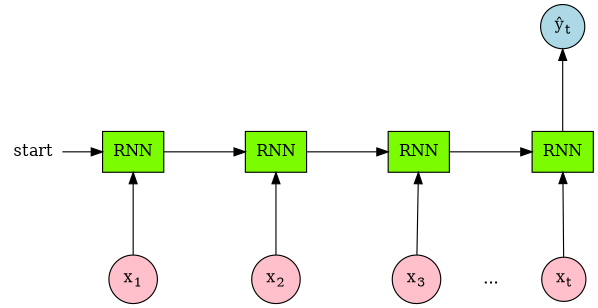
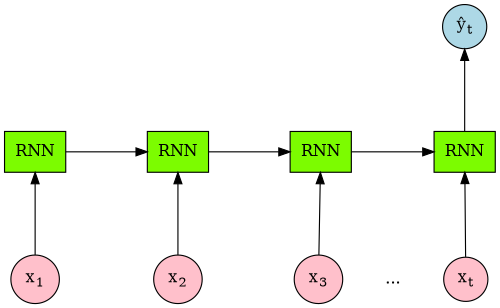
(33, 152) -> none
